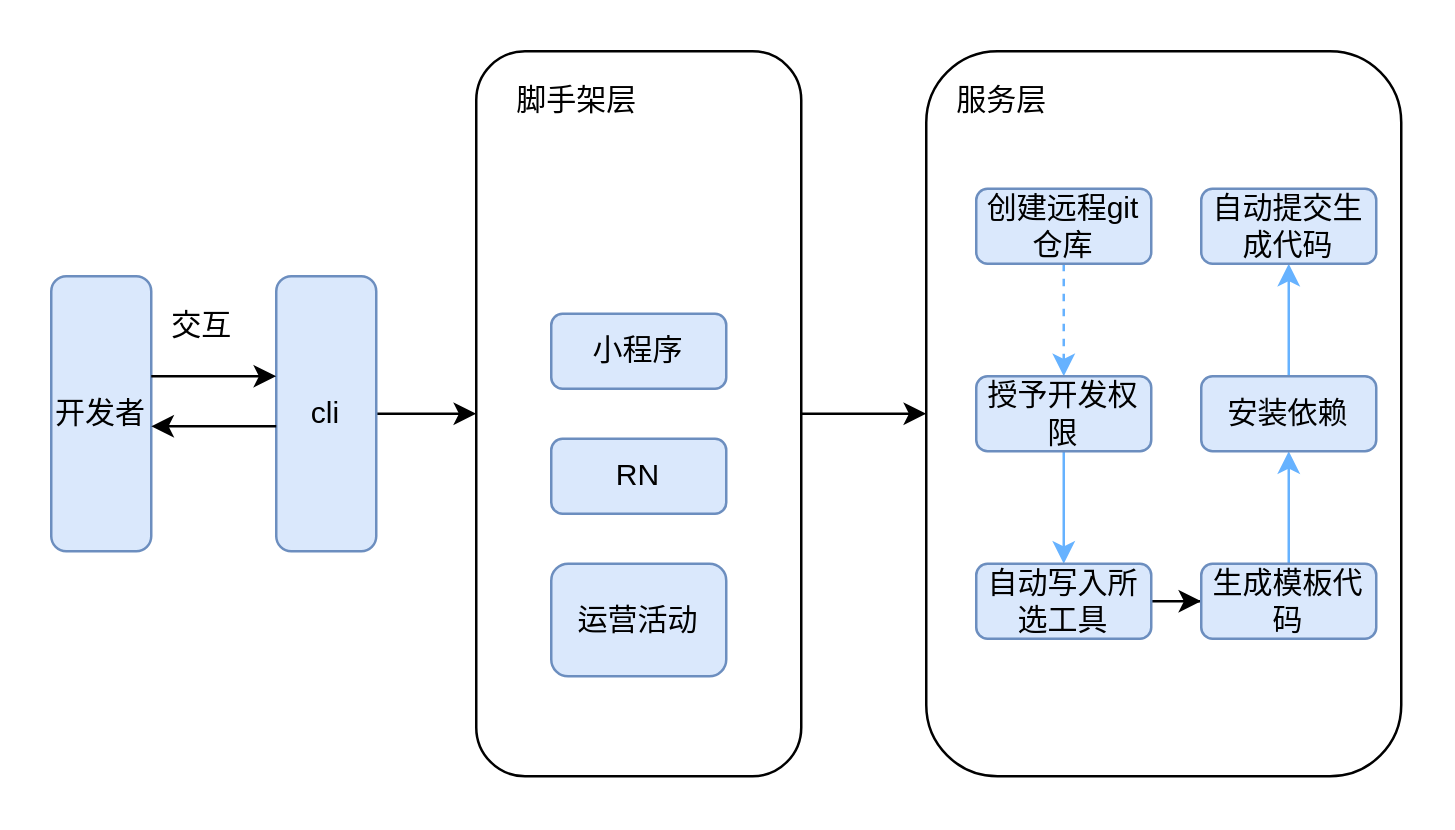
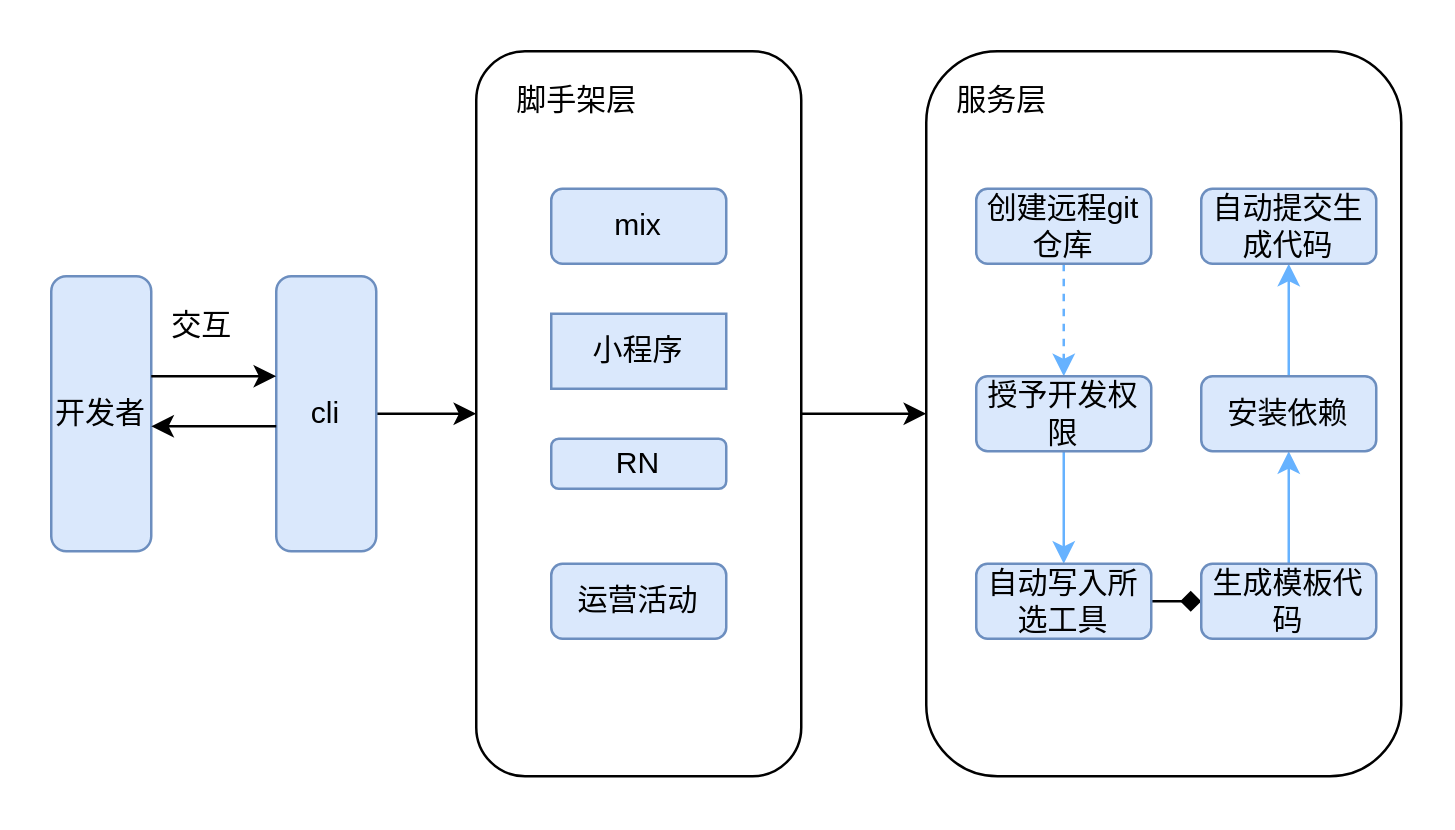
none -> (639, 226)
(639, 351) -> (639, 351)
(639, 476) -> (639, 464)
(1182, 601) -> (1181, 601)
(639, 620) -> (639, 601)
